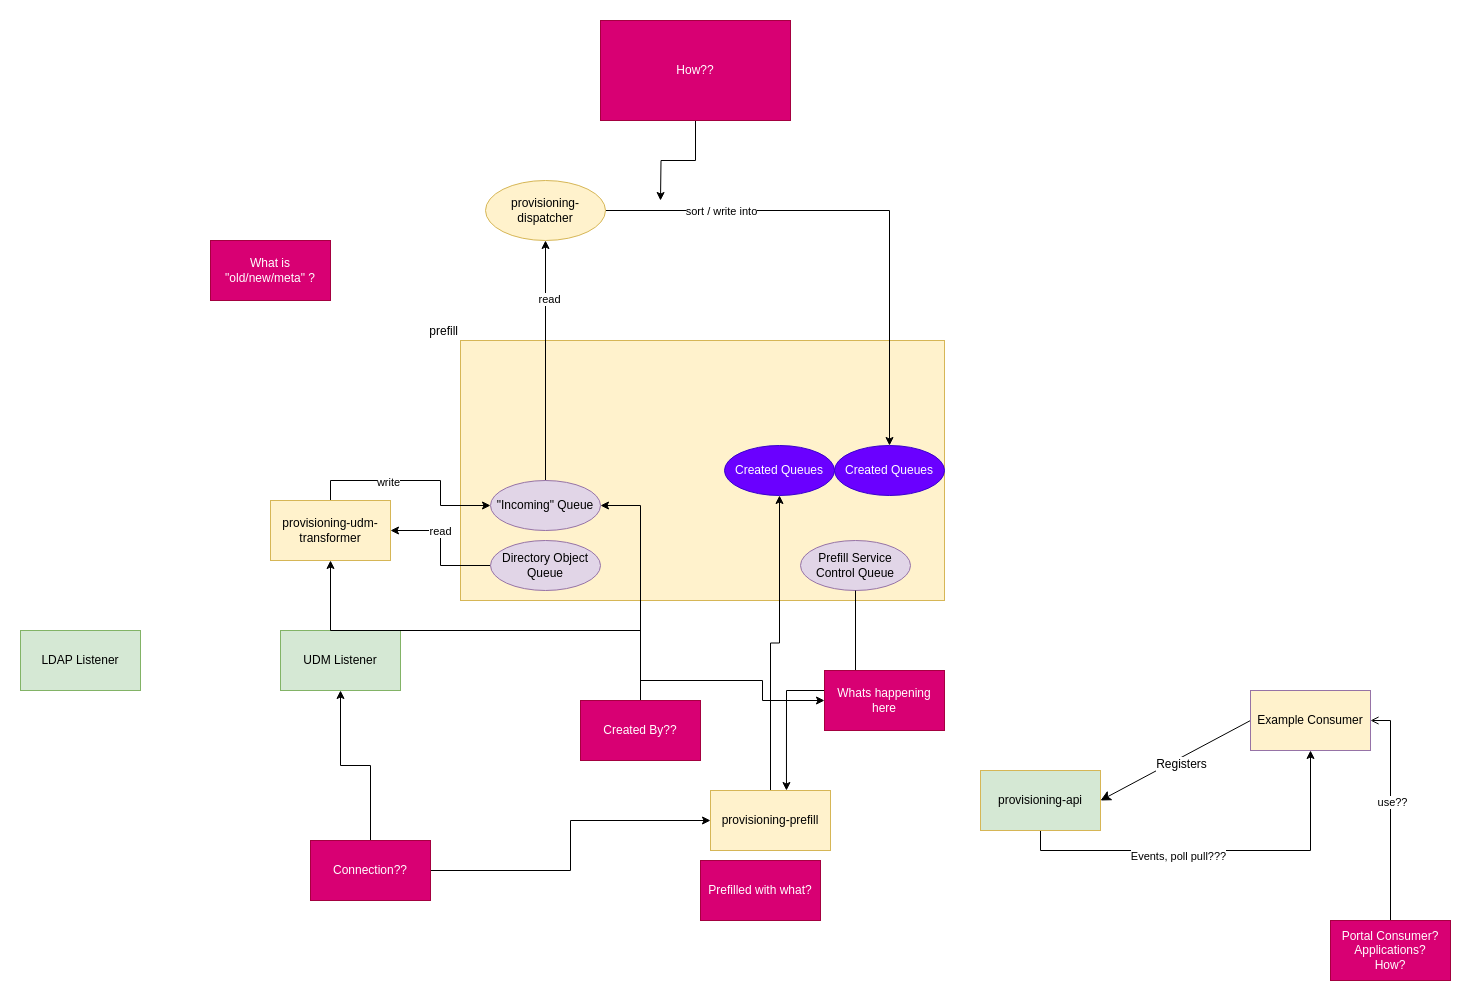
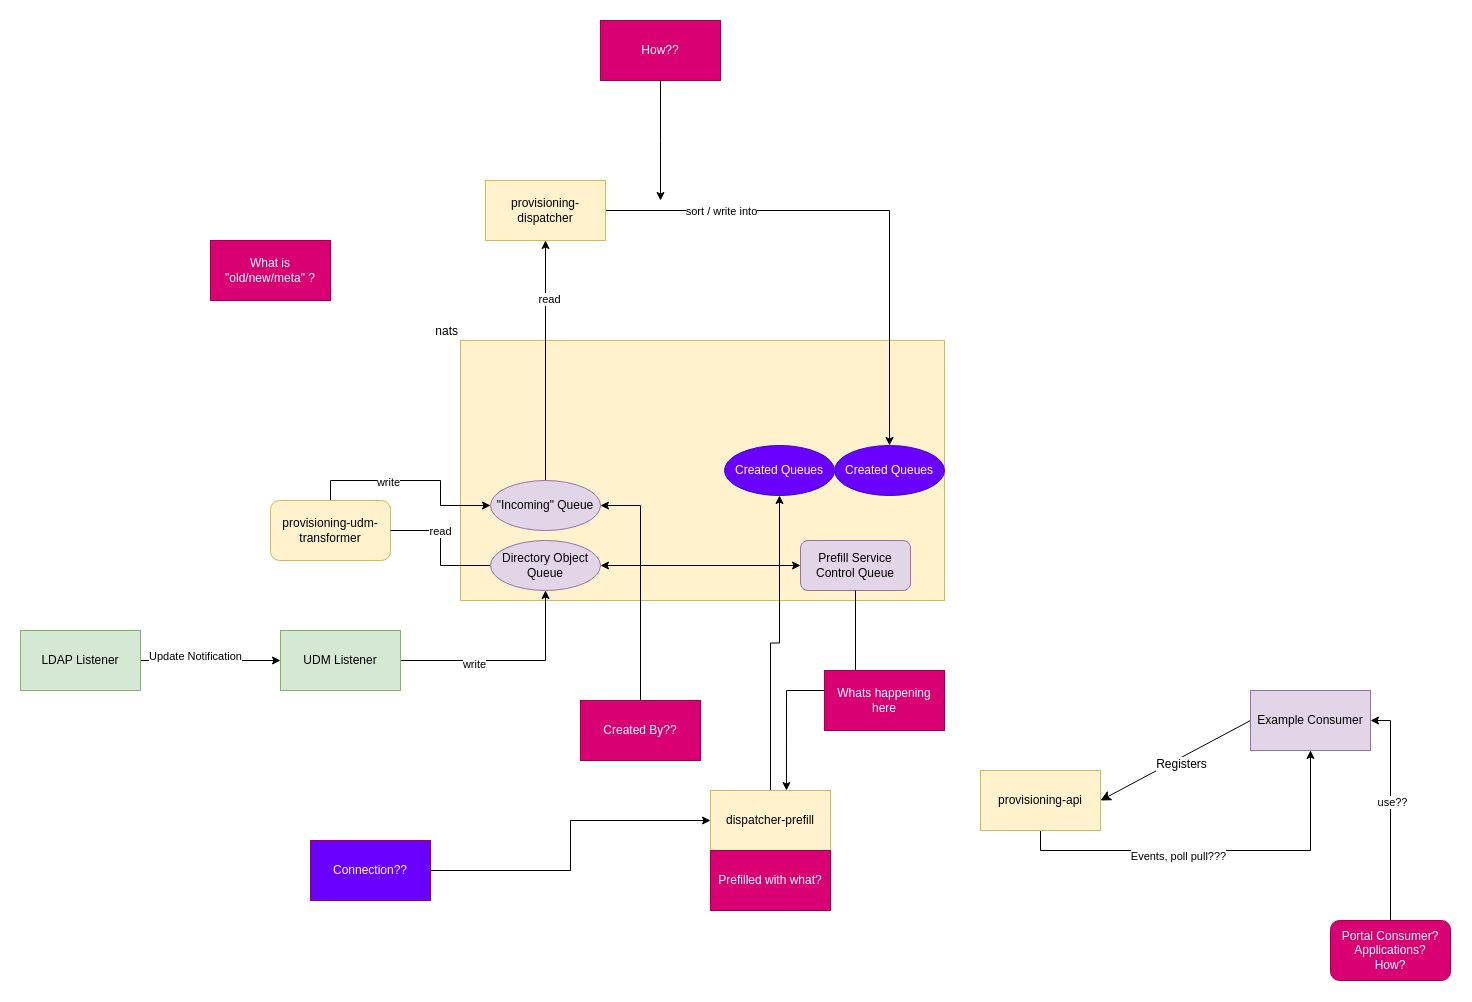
(696, 71) -> (661, 51)
(546, 211) -> (546, 211)
(440, 330) -> (445, 330)
(331, 531) -> (331, 531)
(398, 531) -> (396, 531)
(856, 566) -> (856, 566)
(454, 631) -> (623, 566)
none -> (207, 661)
none -> (505, 661)
(740, 681) -> (718, 566)
(1311, 721) -> (1311, 721)
(1376, 721) -> (1378, 721)
(360, 766) -> none
(1041, 801) -> (1041, 801)
(771, 821) -> (771, 821)
(371, 871) -> (371, 871)
(761, 891) -> (771, 881)
(1391, 951) -> (1391, 951)
